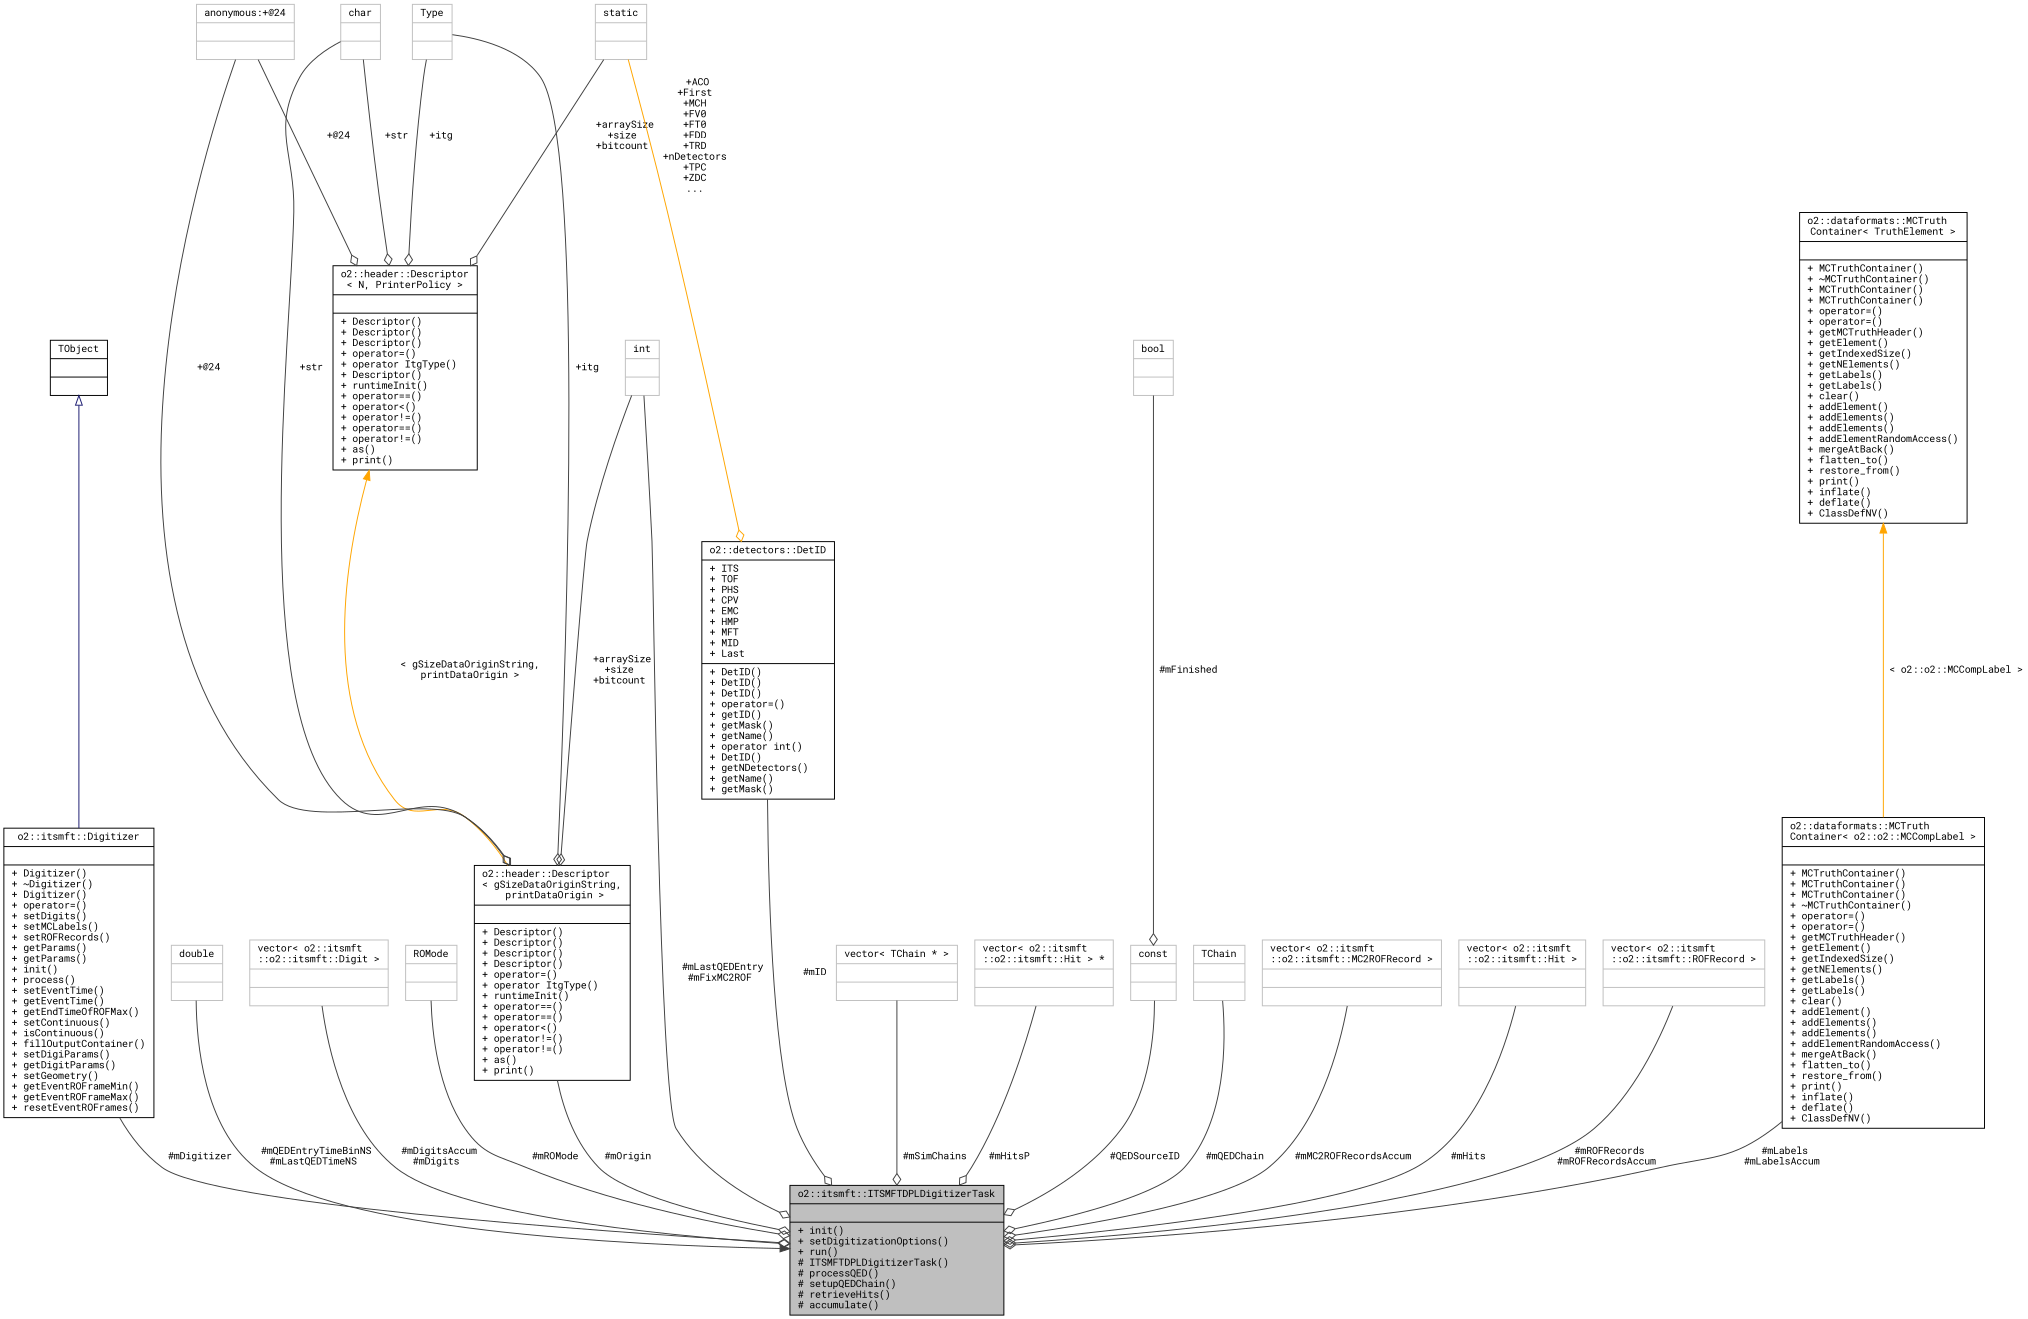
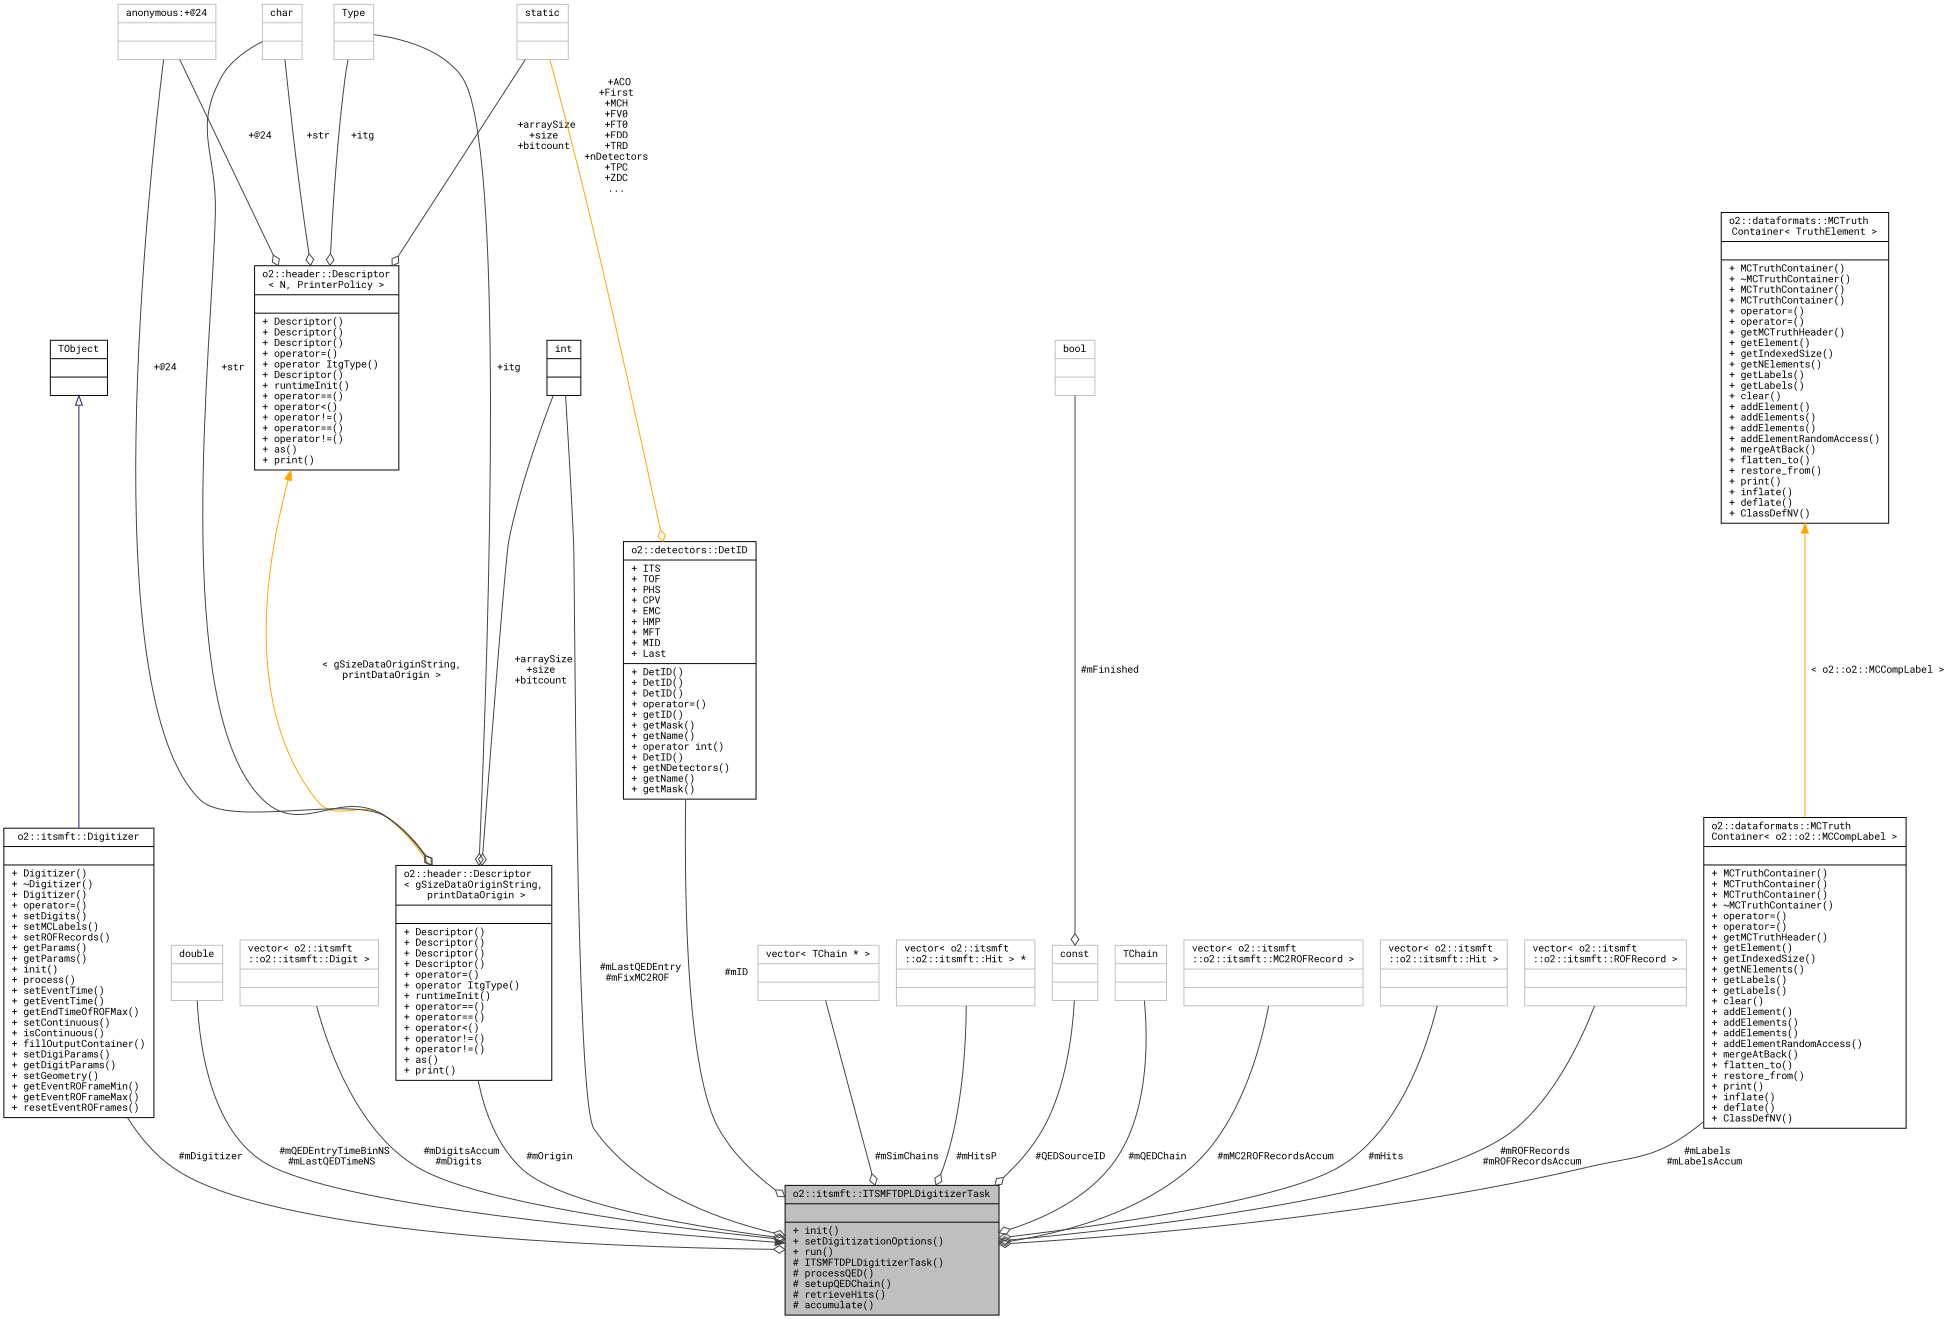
(642, 368) -> (564, 368)
(431, 973) -> none
